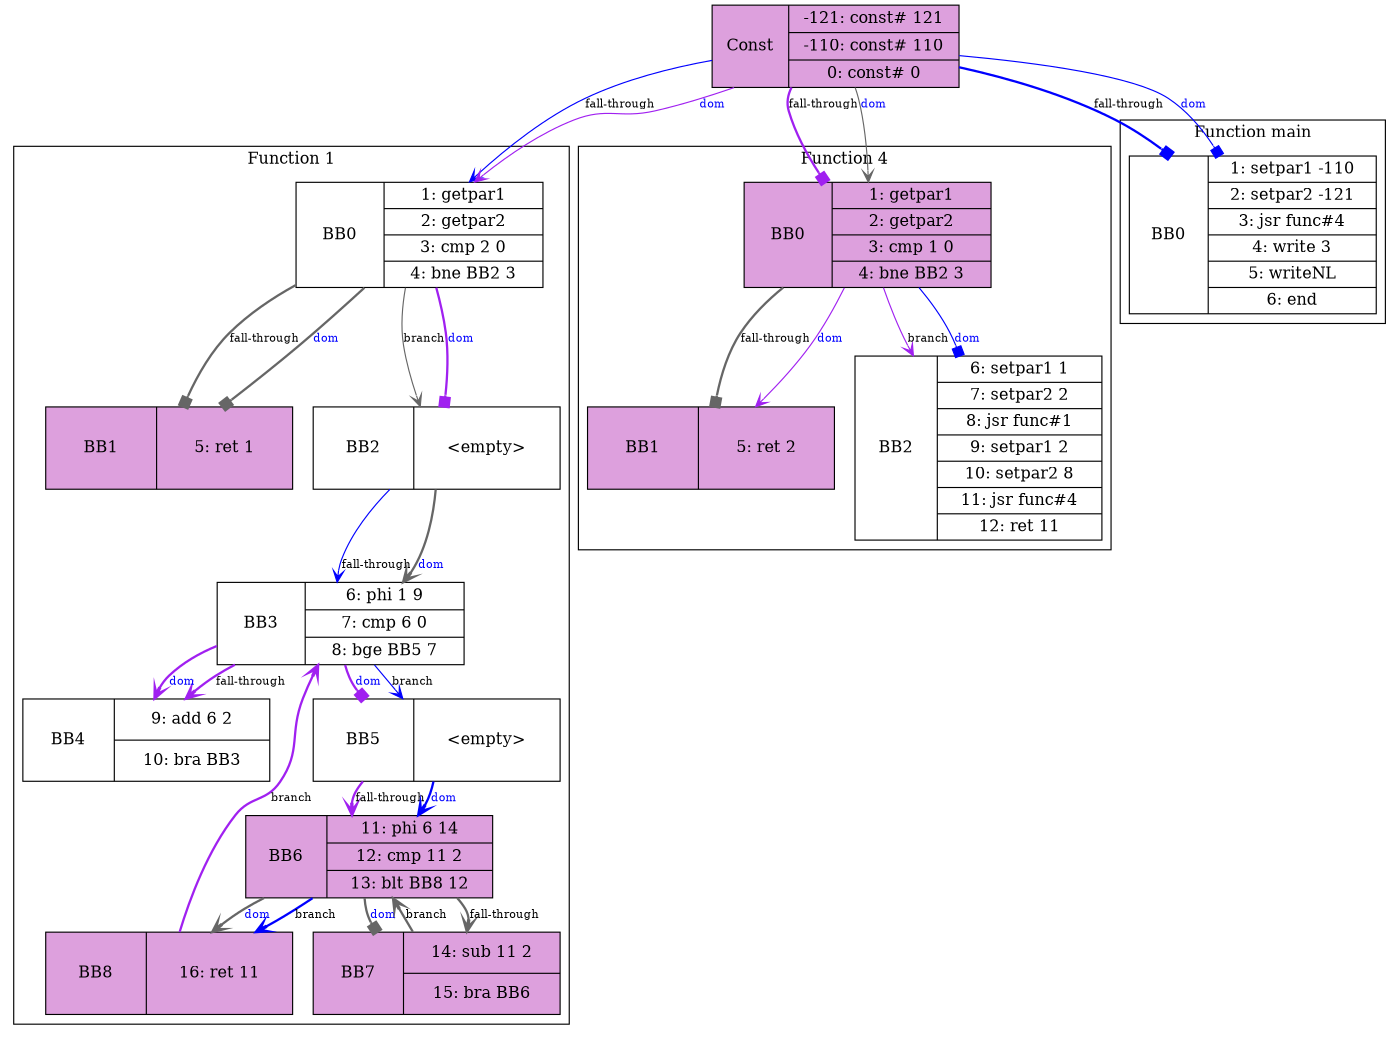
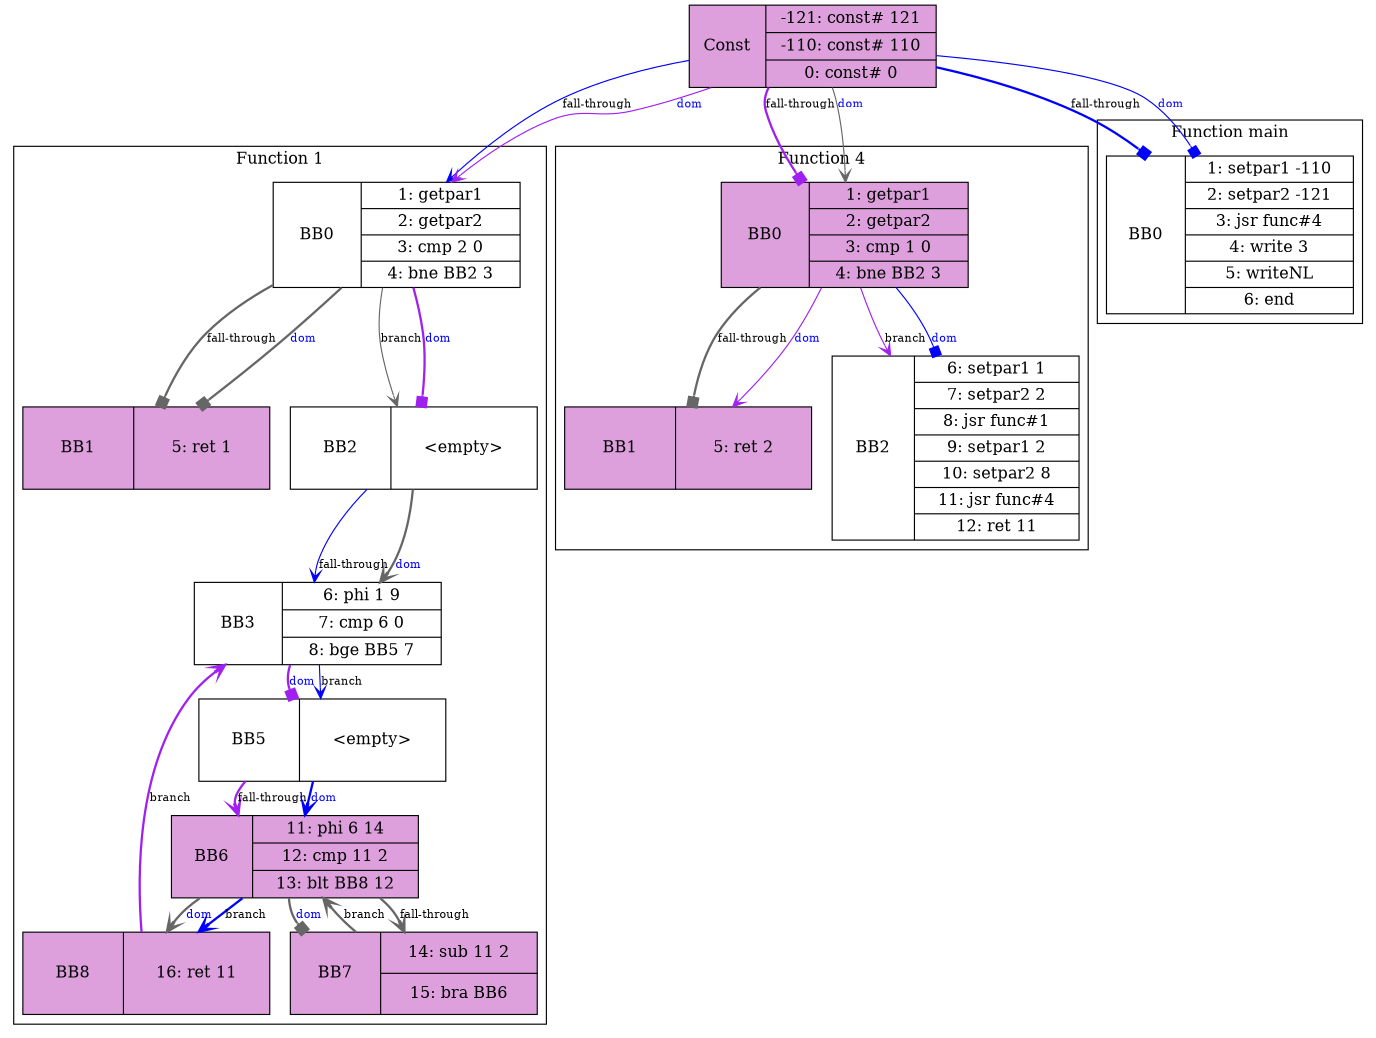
(146, 740) -> none
